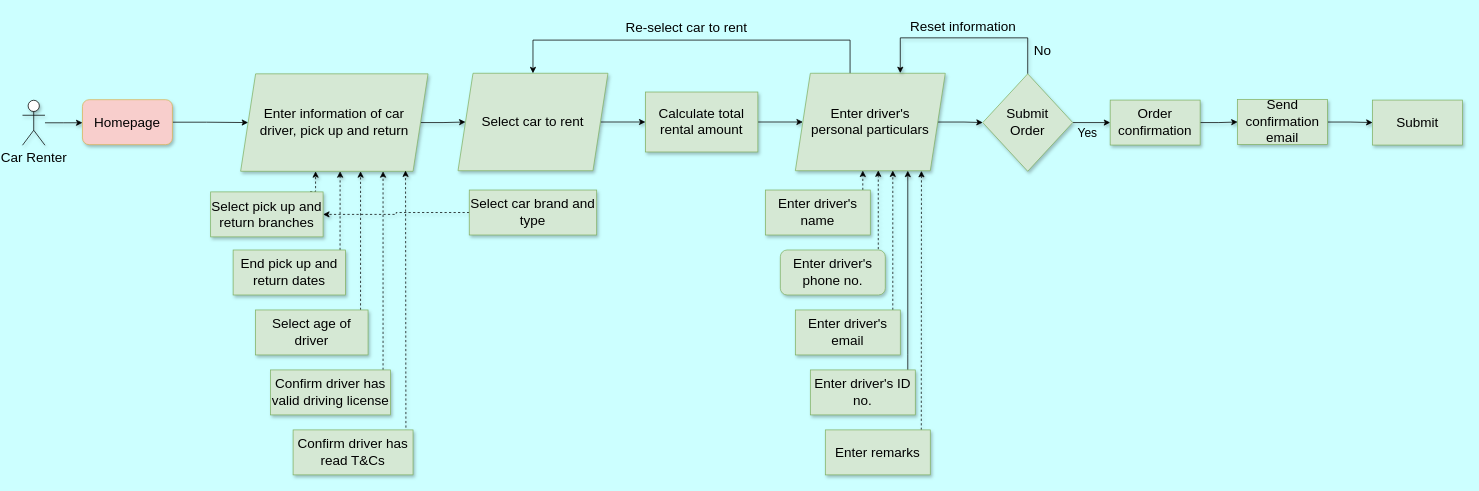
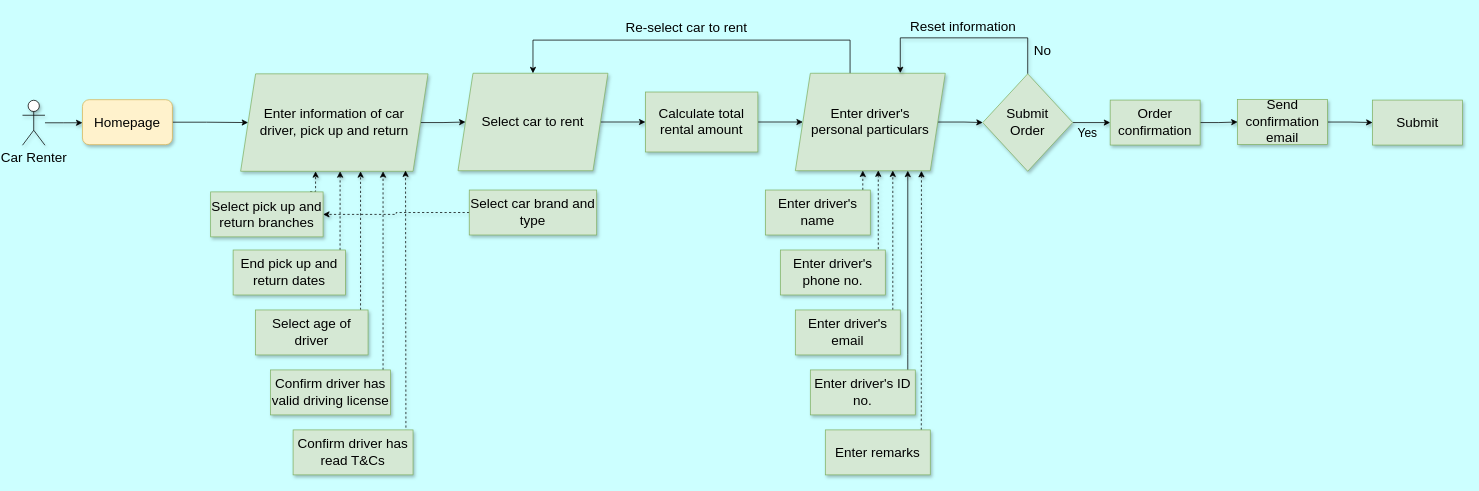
(127, 122) -> (127, 122)
(833, 273) -> (833, 273)
